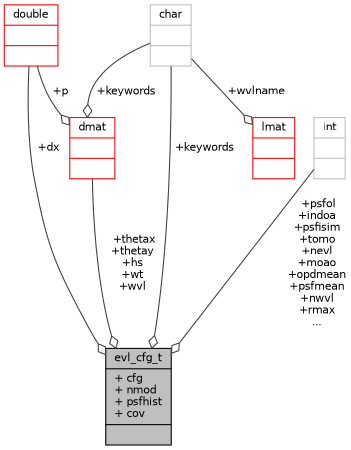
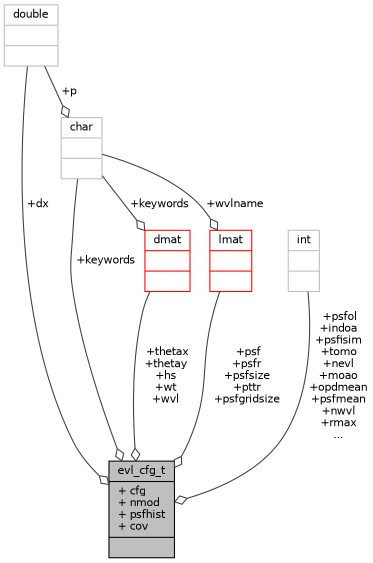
(31, 35) -> (31, 35)
(46, 92) -> (54, 86)
none -> (204, 375)
